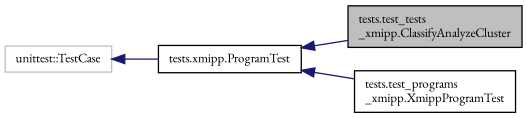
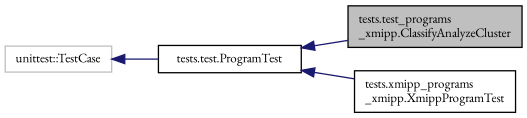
(435, 27) -> (435, 27)
(230, 59) -> (230, 59)
(435, 92) -> (435, 92)
